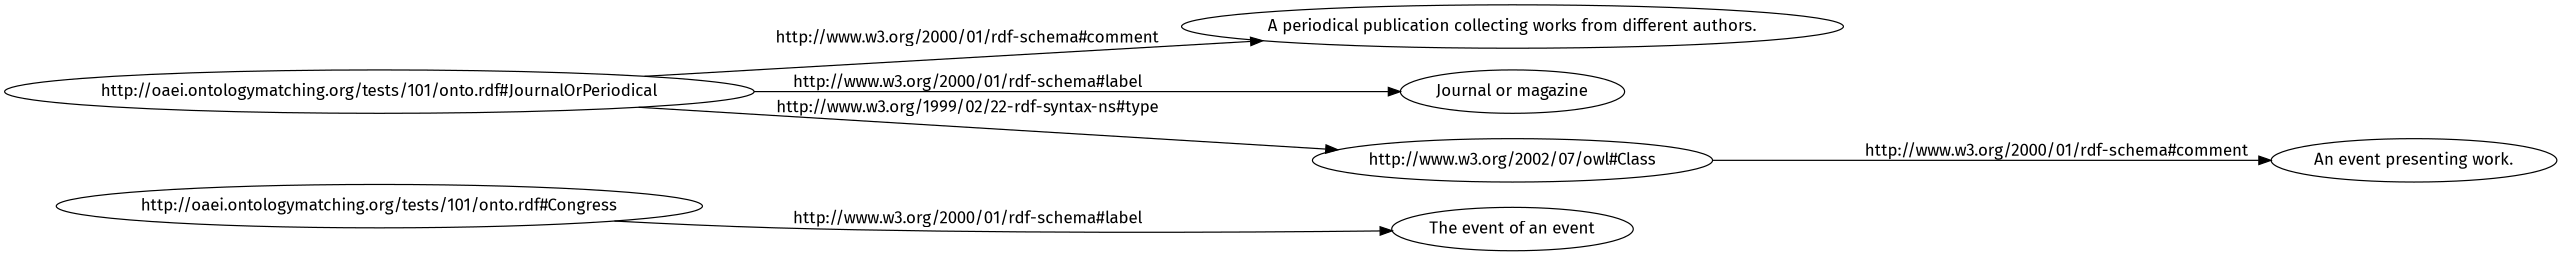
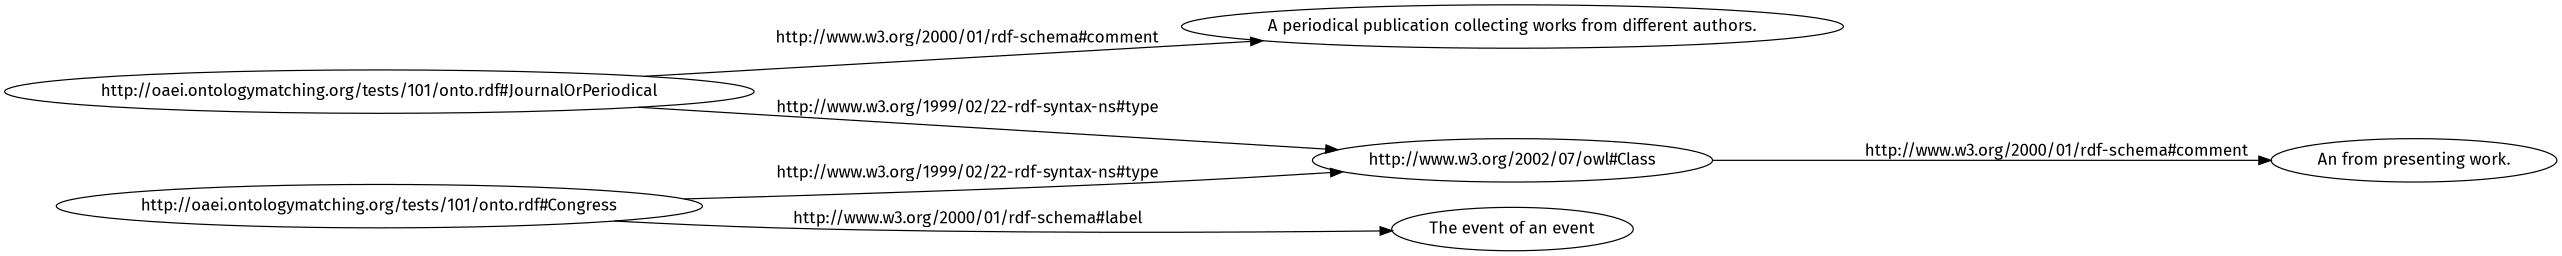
(1512, 92) -> none
(2414, 160) -> (2414, 160)
none -> (1007, 188)
